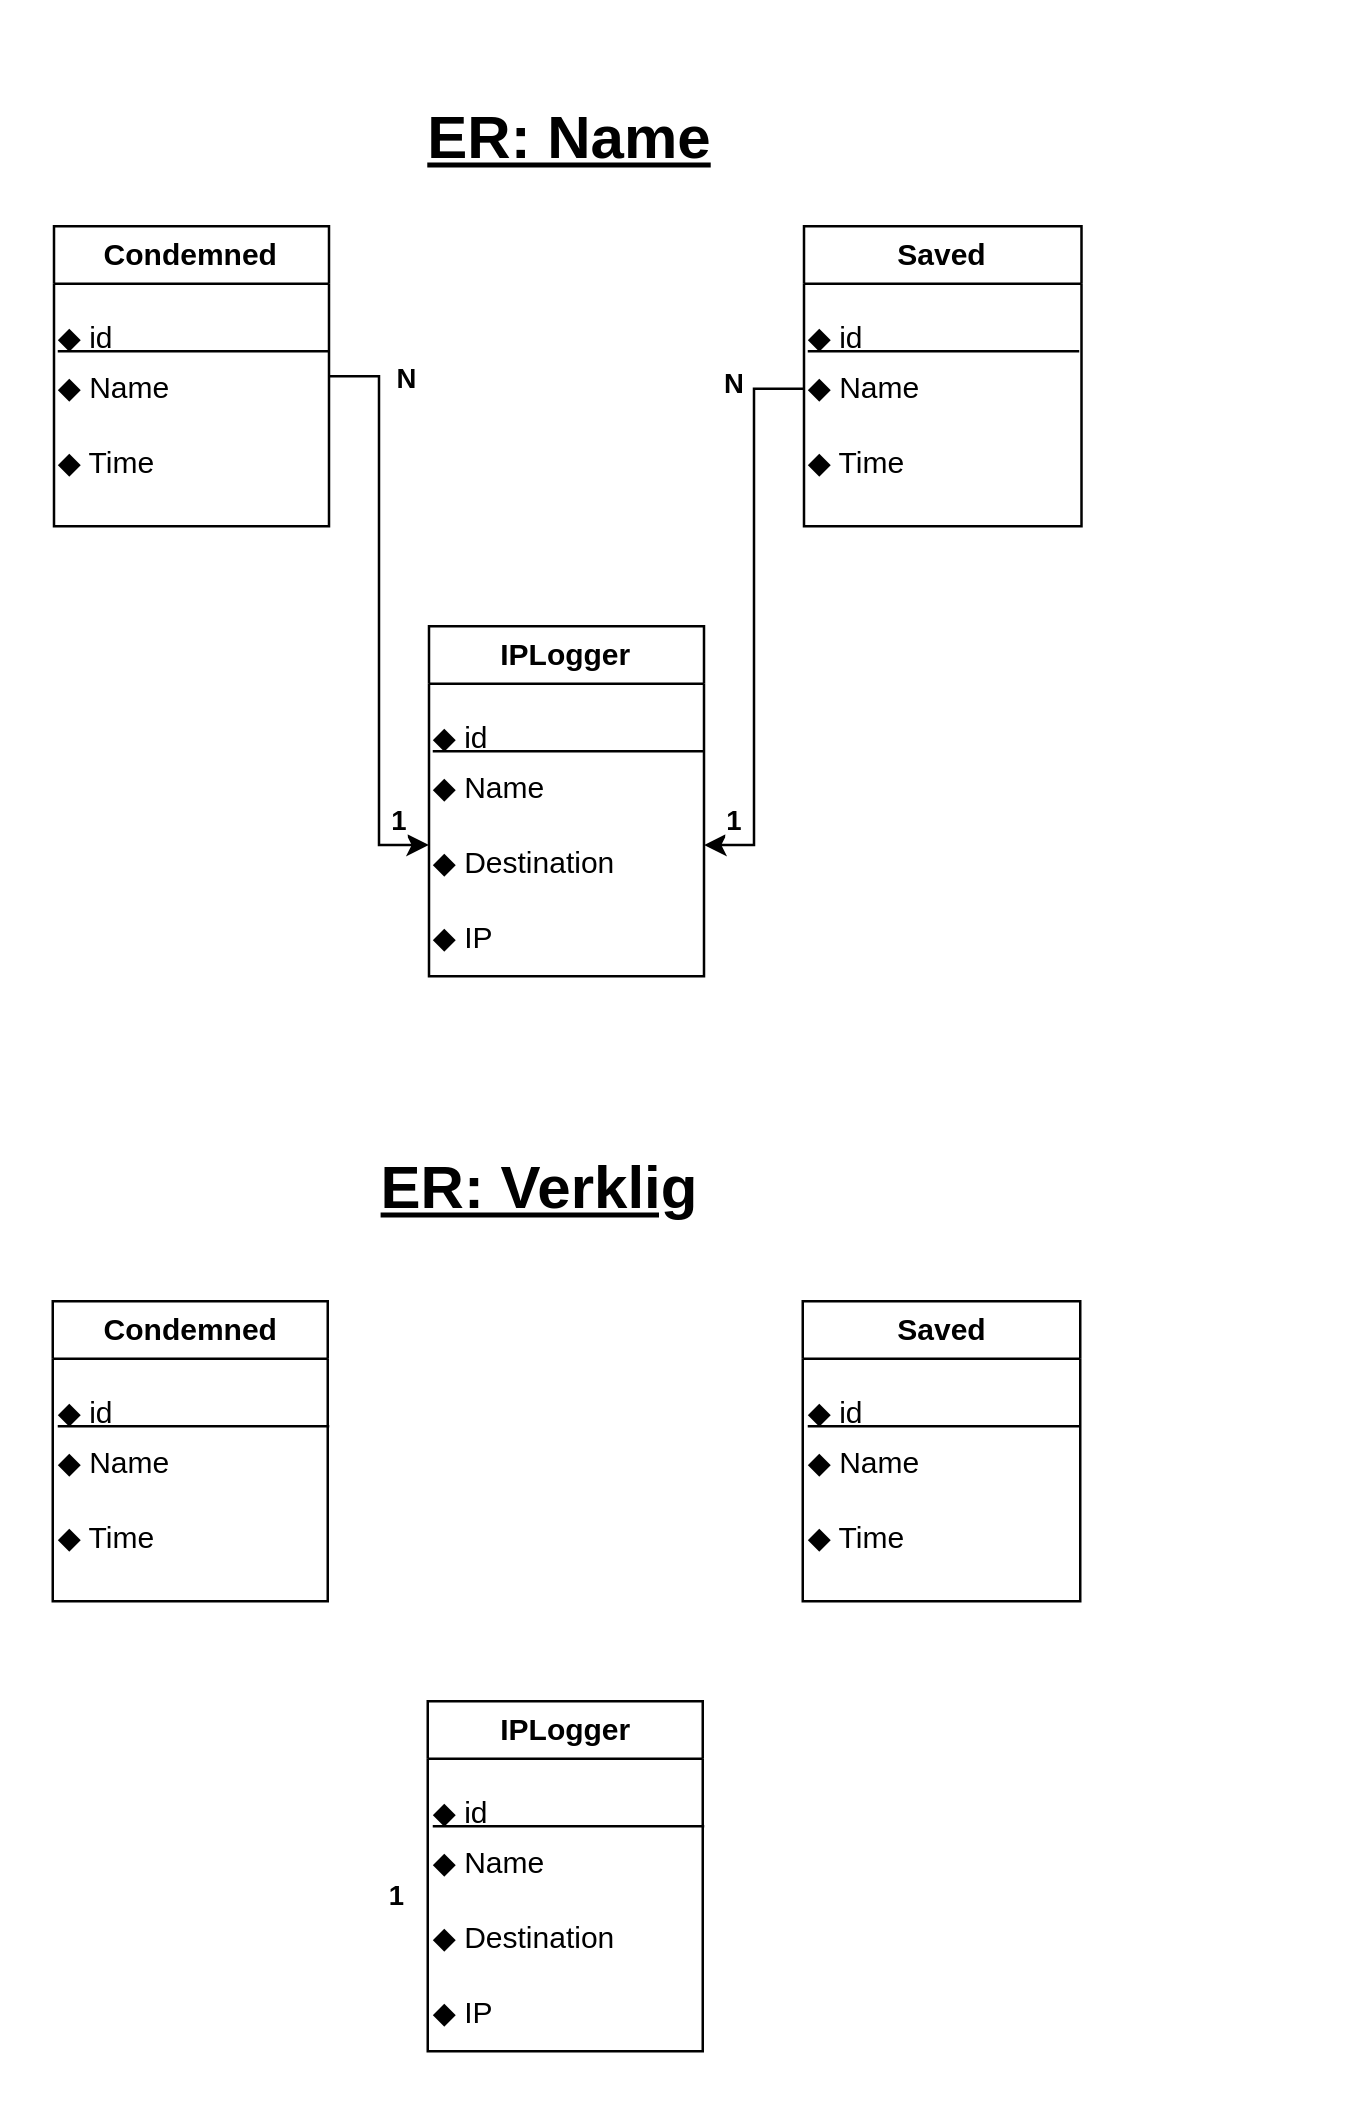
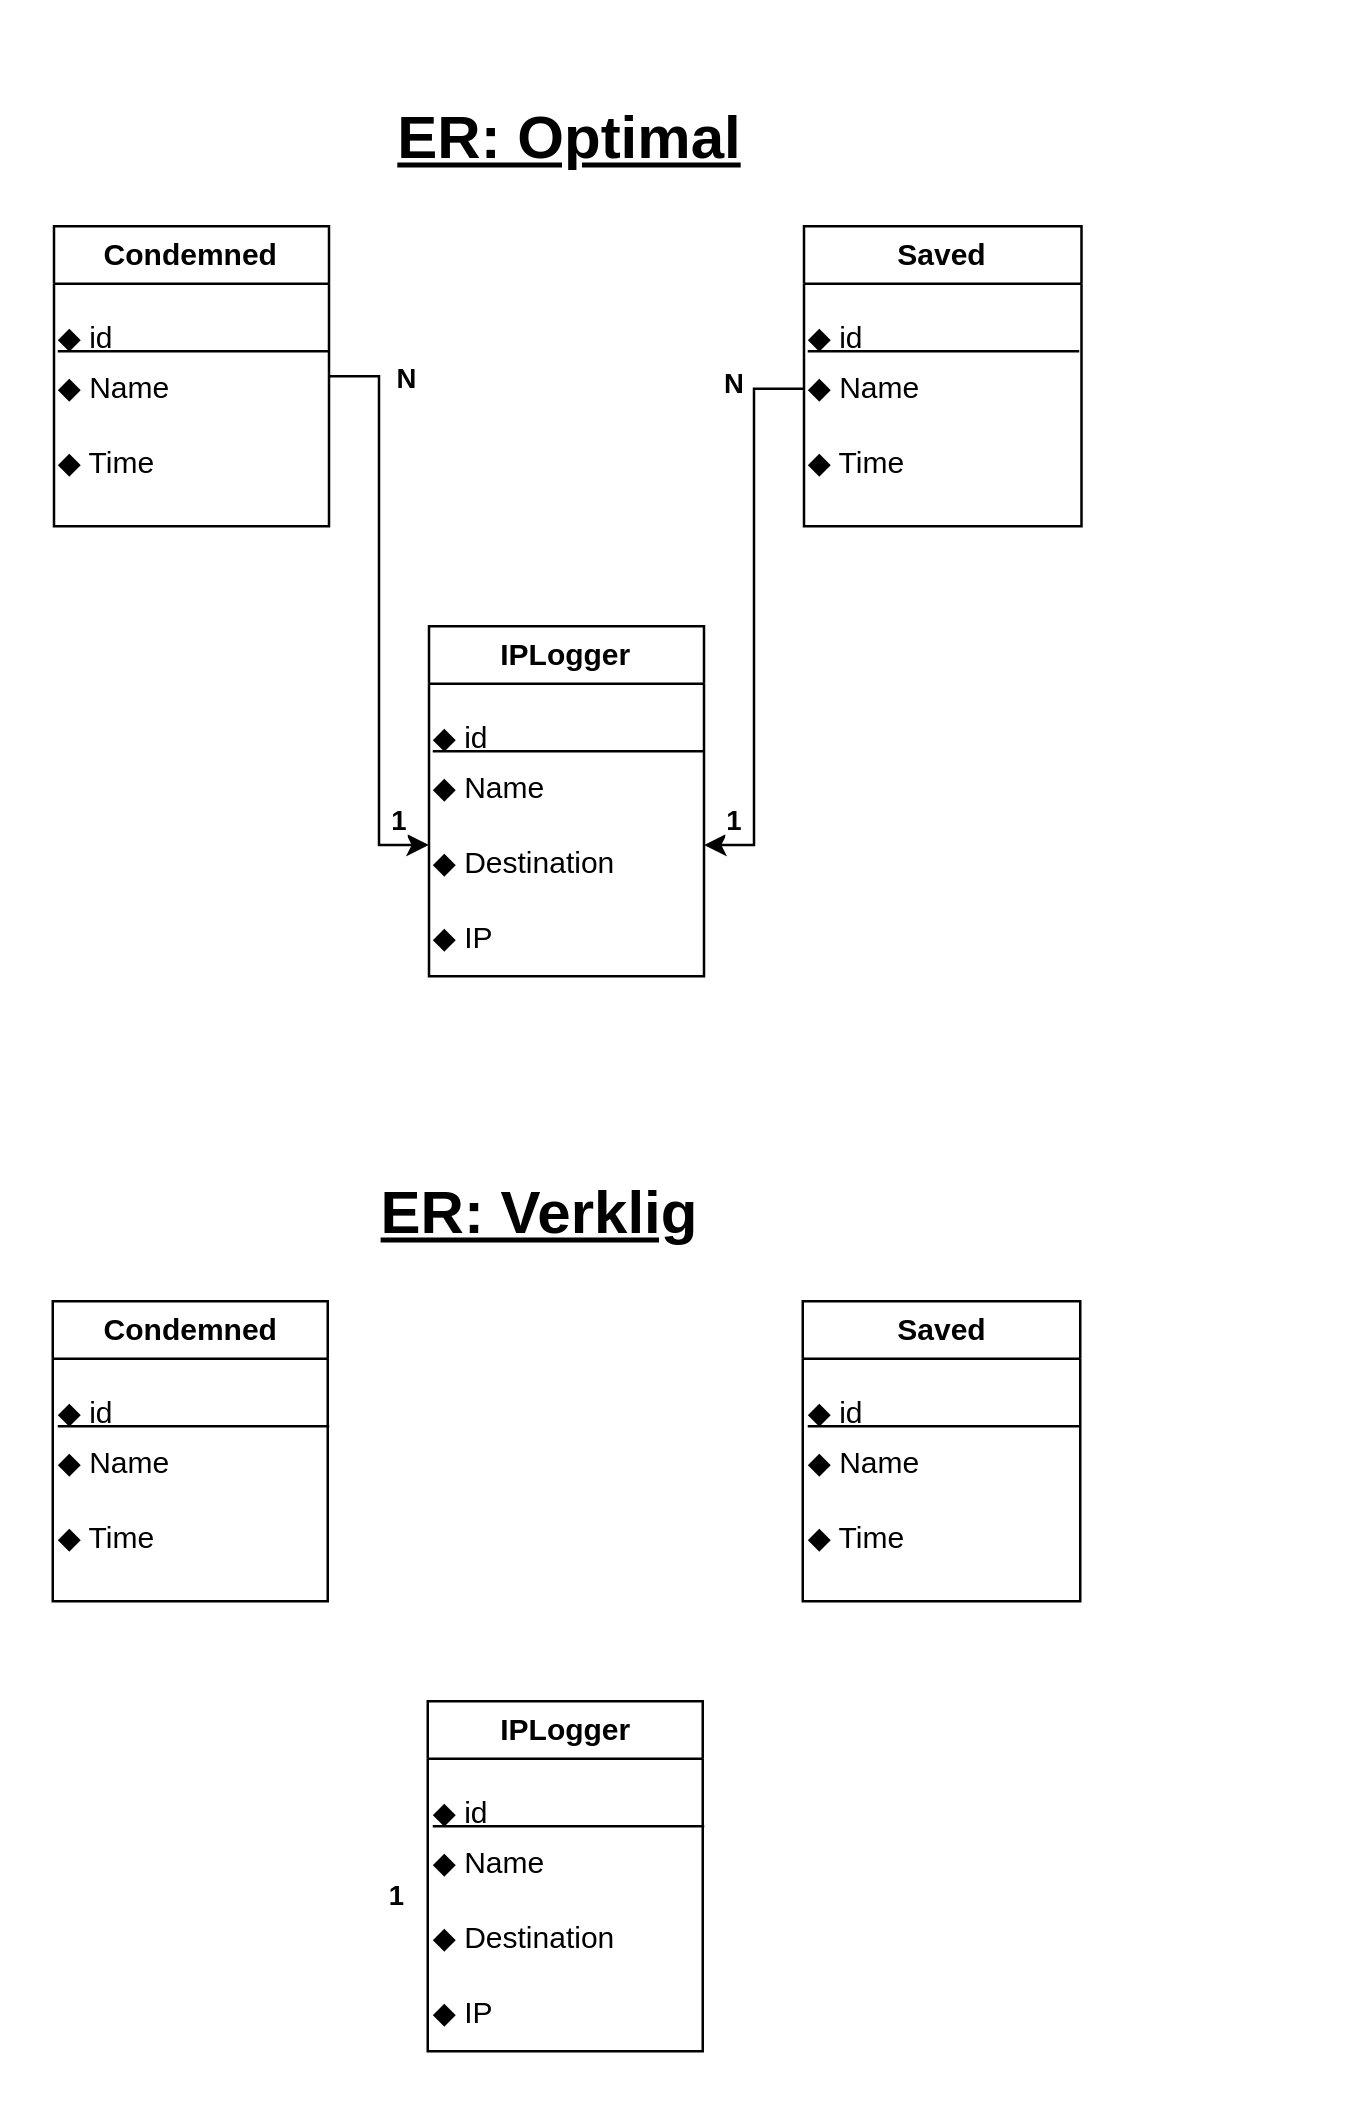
(570, 139) -> (570, 139)
(538, 1189) -> (538, 1214)
